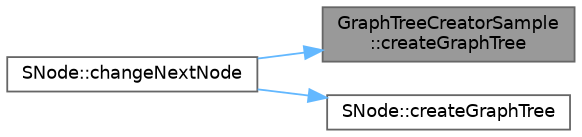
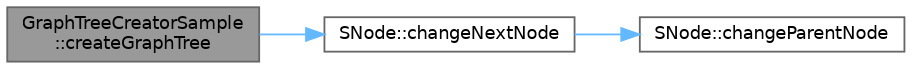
(281, 56) -> (283, 34)
(449, 112) -> (772, 34)
